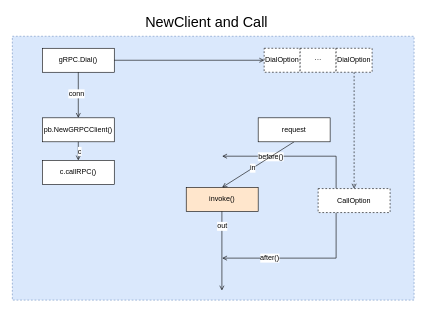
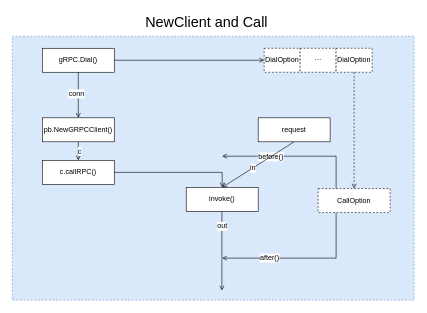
none -> (174, 173)
(222, 200) -> (222, 200)
